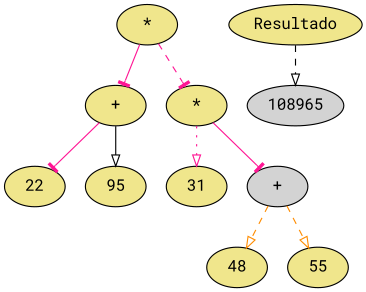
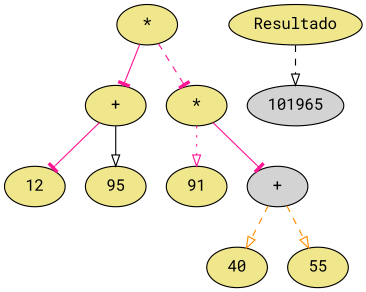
(296, 106) -> (296, 106)
(35, 187) -> (35, 187)
(197, 187) -> (197, 187)
(237, 267) -> (237, 267)
